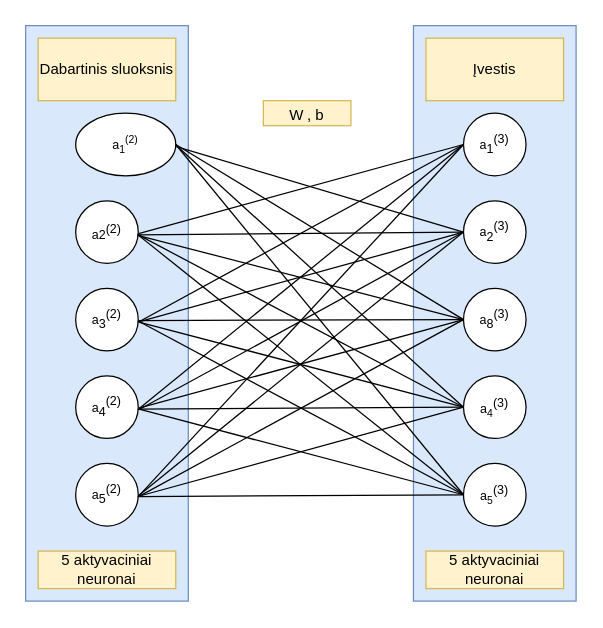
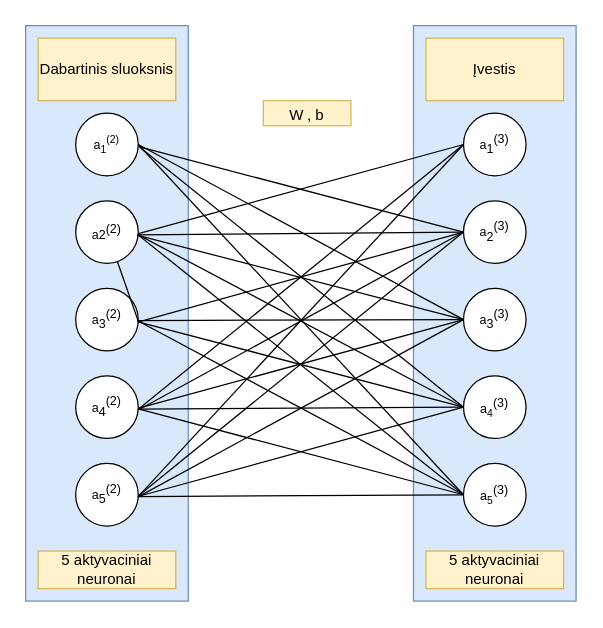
(126, 144) -> (107, 144)
(195, 291) -> (127, 290)
(494, 319) -> (494, 319)
